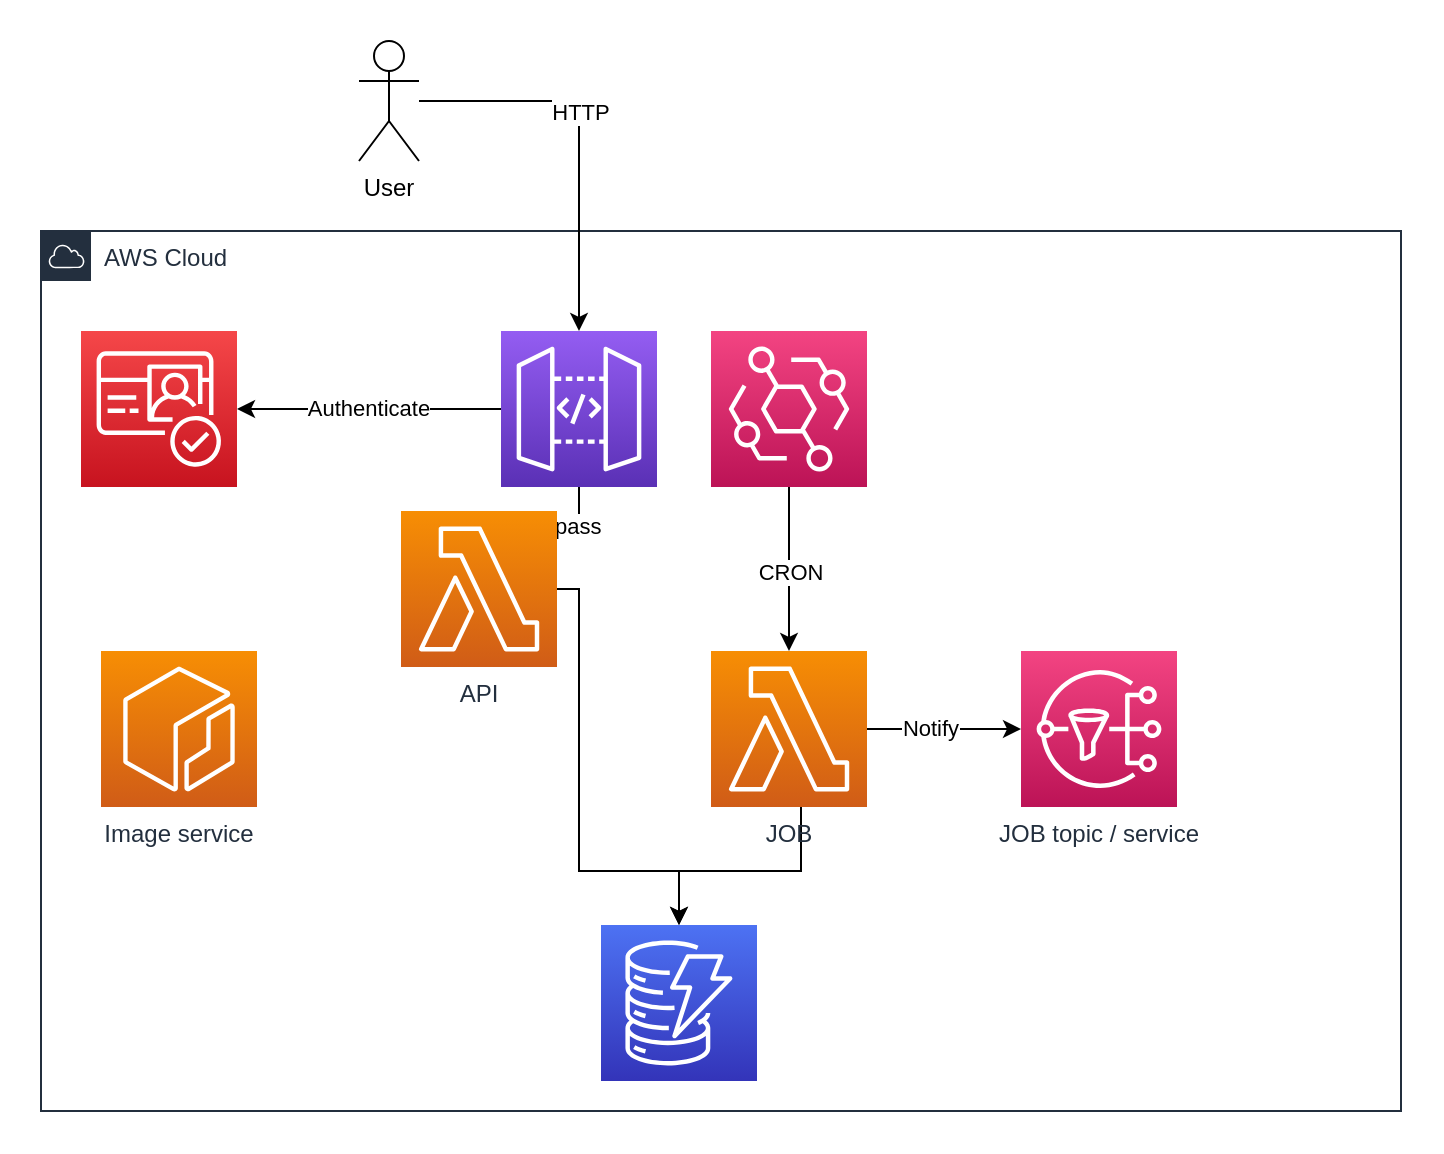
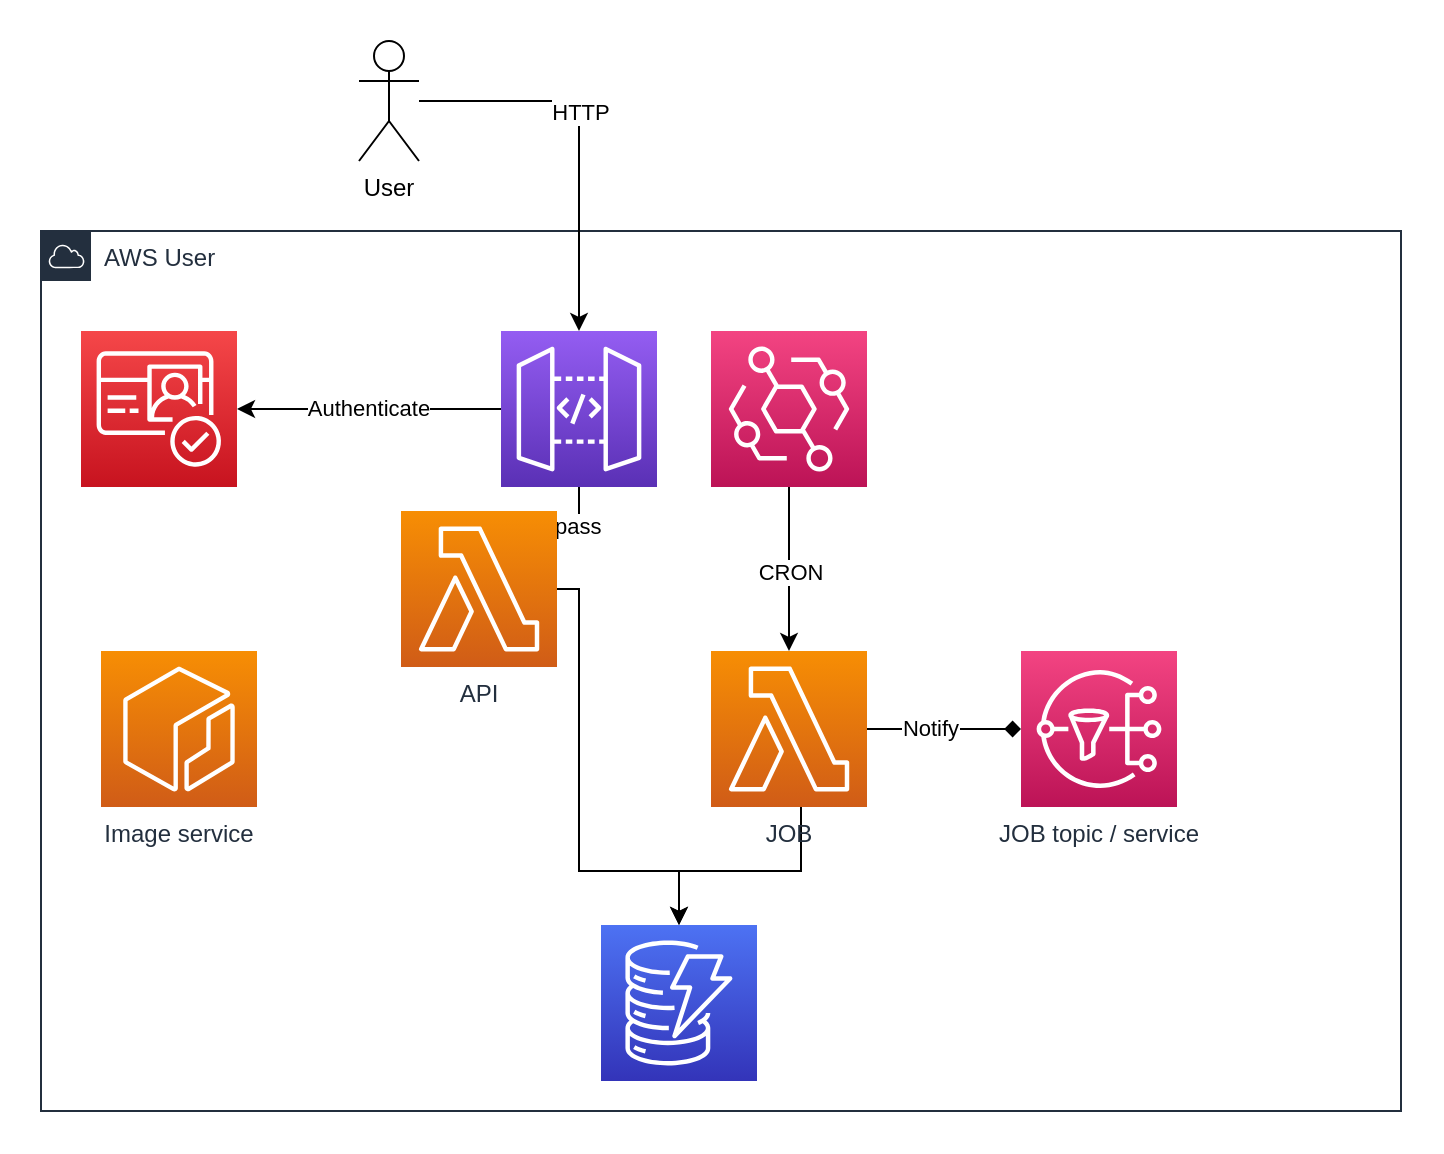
(159, 259) -> (156, 259)
(1005, 729) -> (1004, 729)
